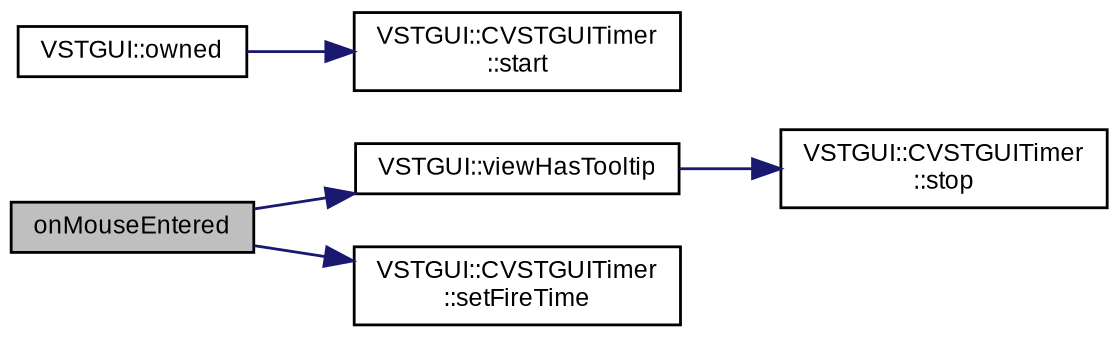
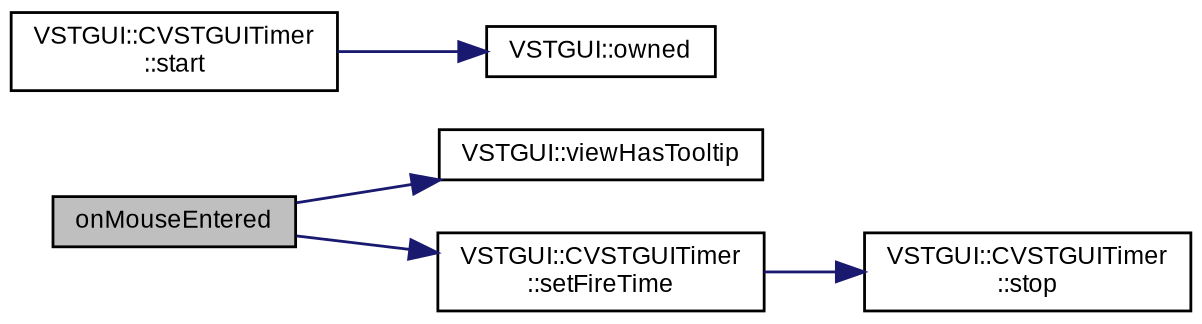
(286, 52) -> (398, 52)
(716, 169) -> (800, 272)
